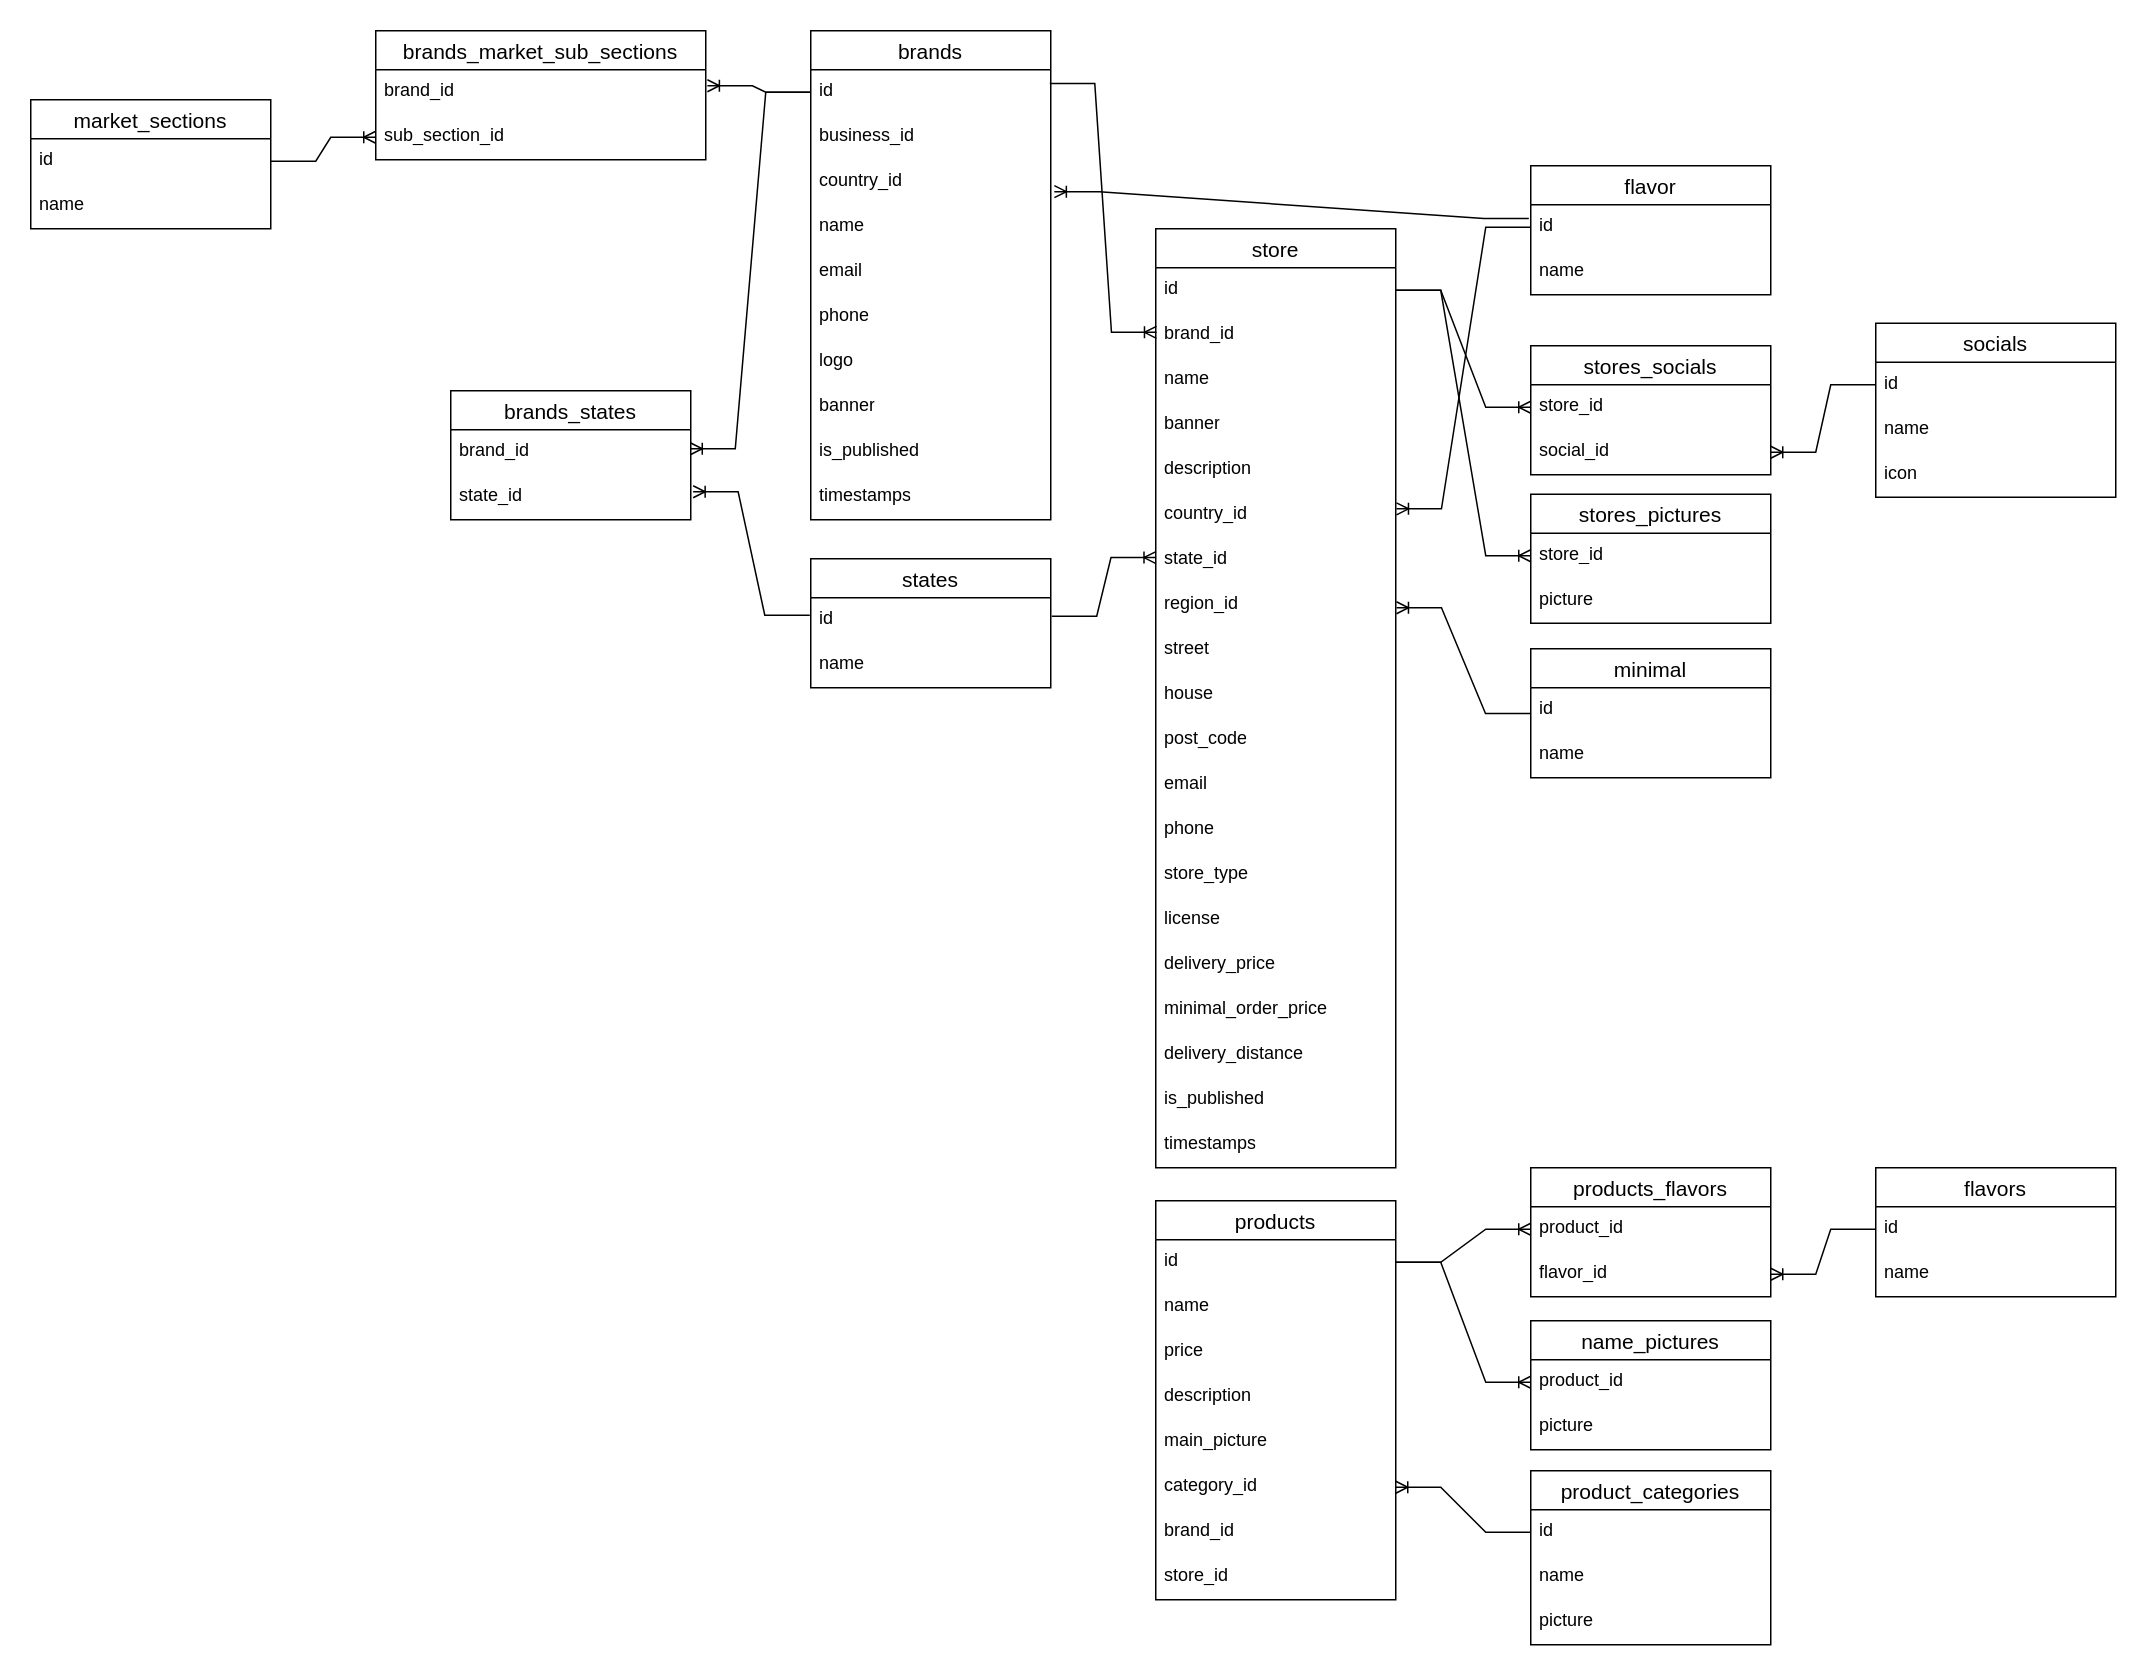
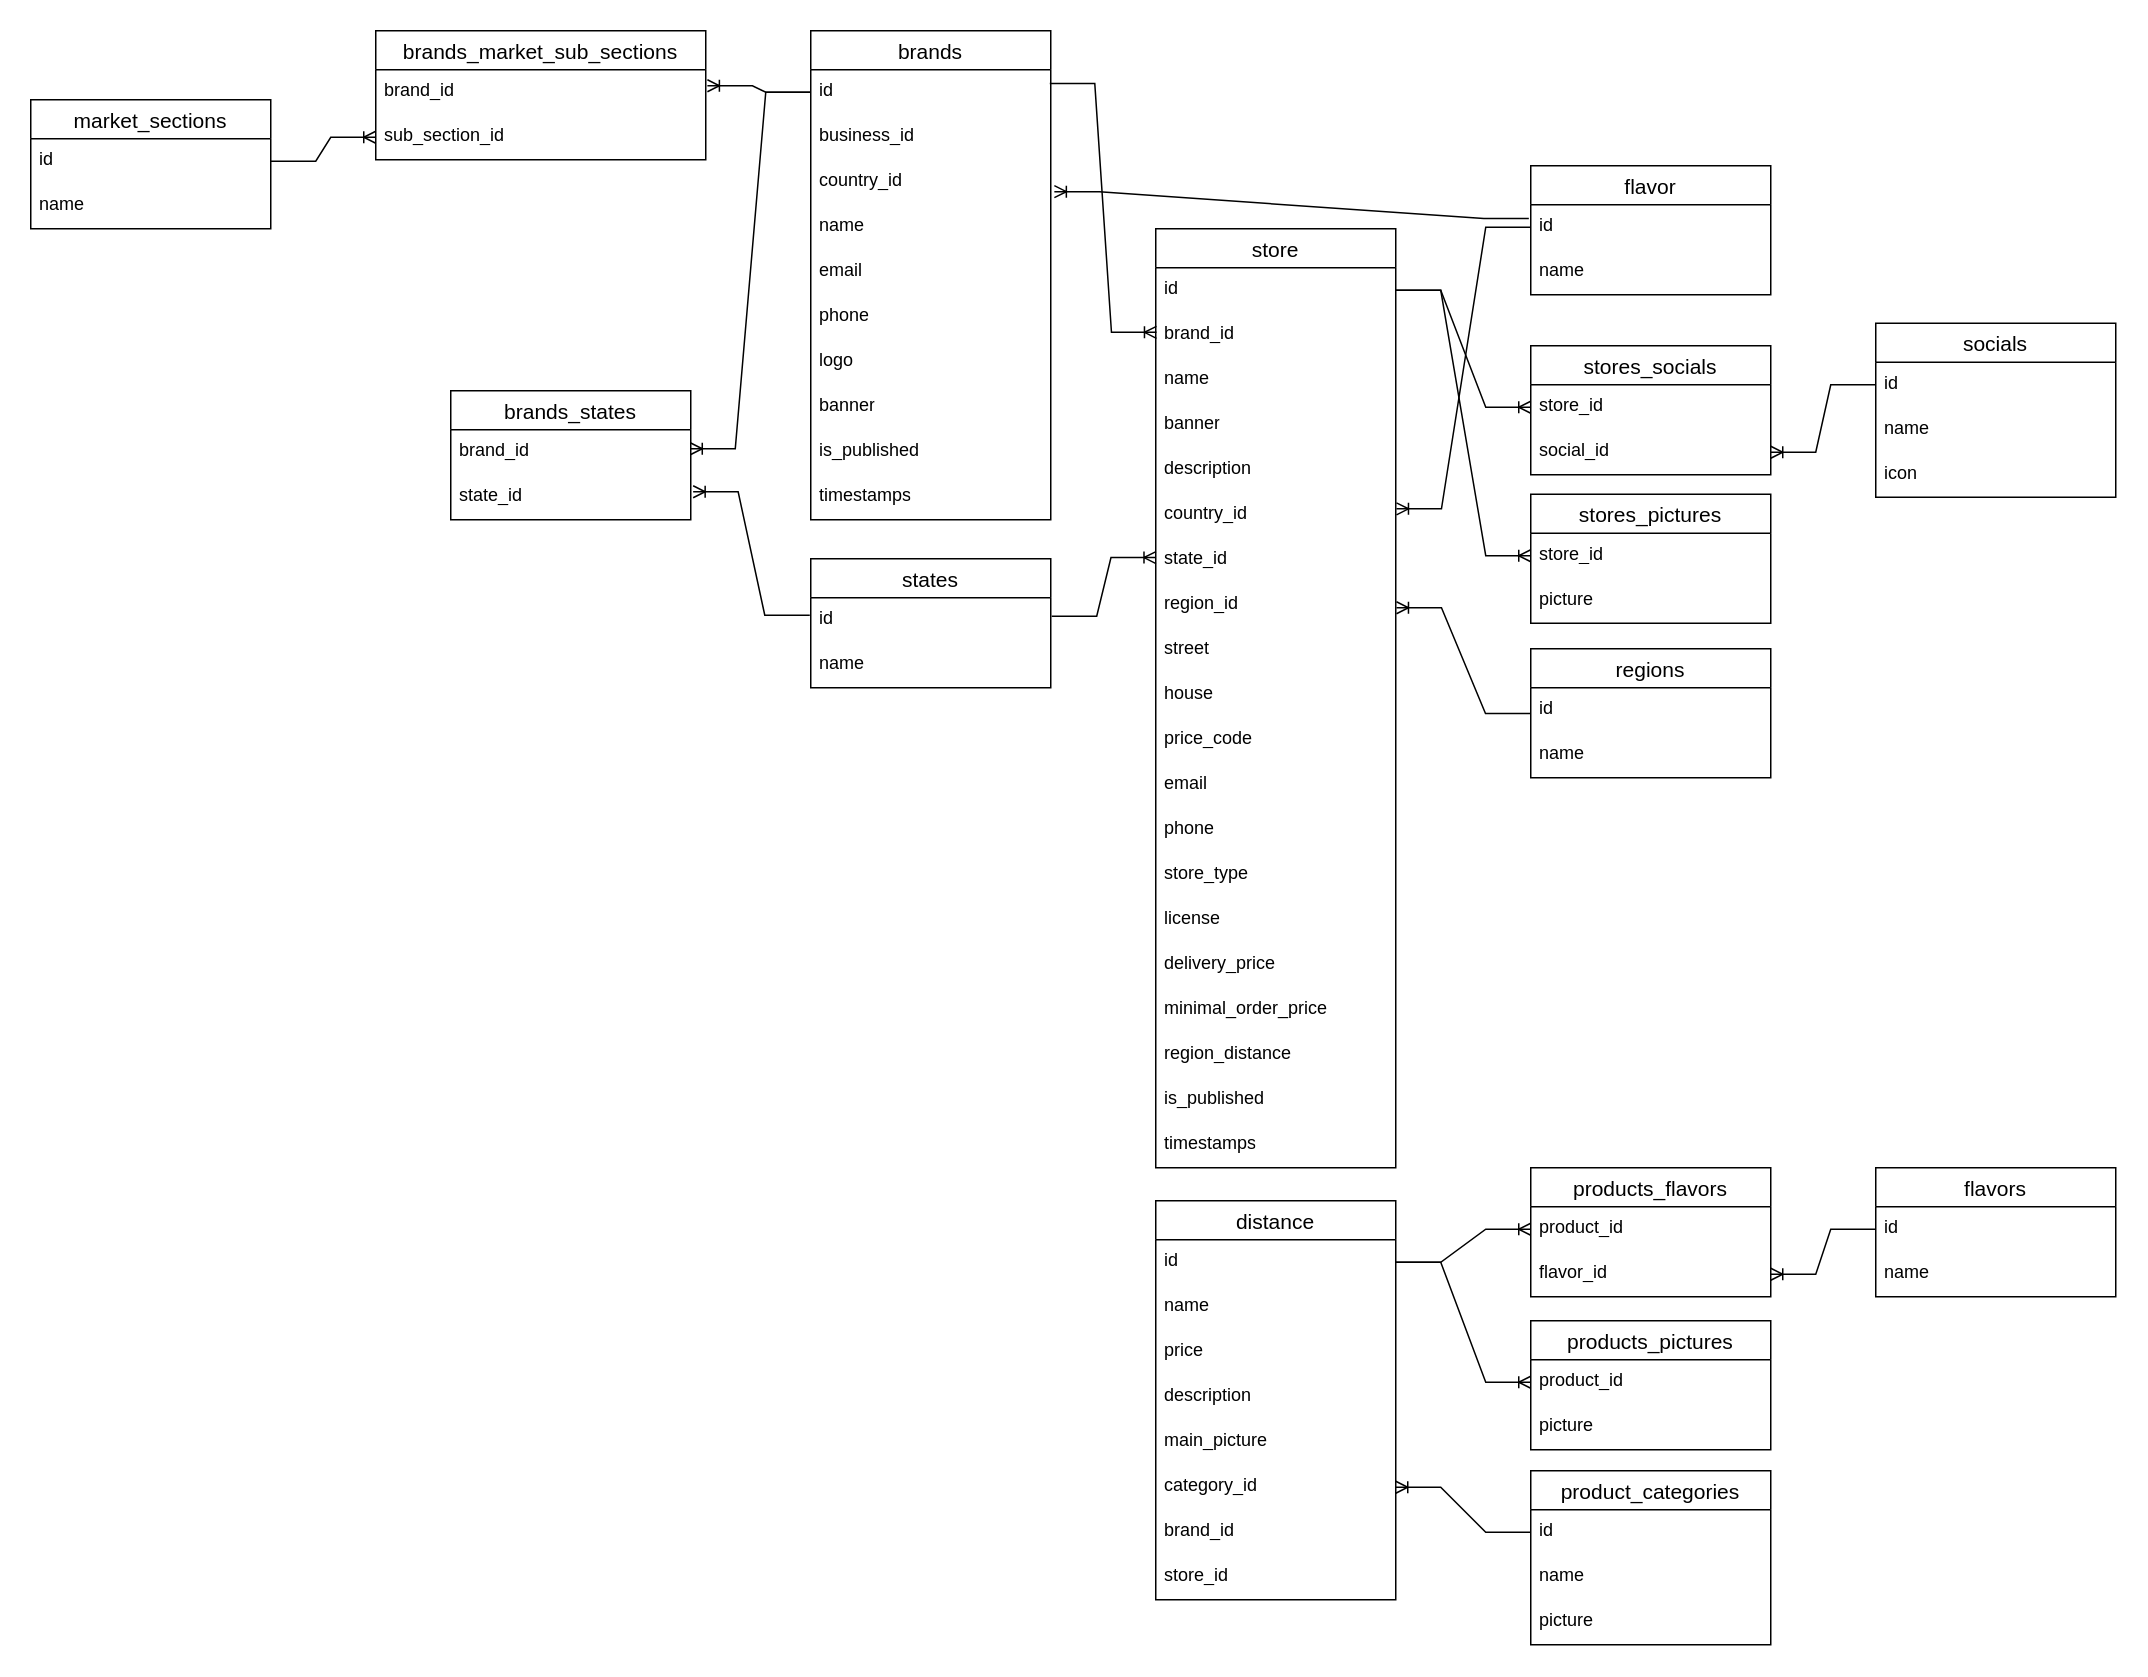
(1650, 670) -> (1650, 670)
(1210, 739) -> (1213, 739)
(1243, 1054) -> (1236, 1054)
(1275, 1222) -> (1275, 1222)
(1650, 1342) -> (1650, 1342)
